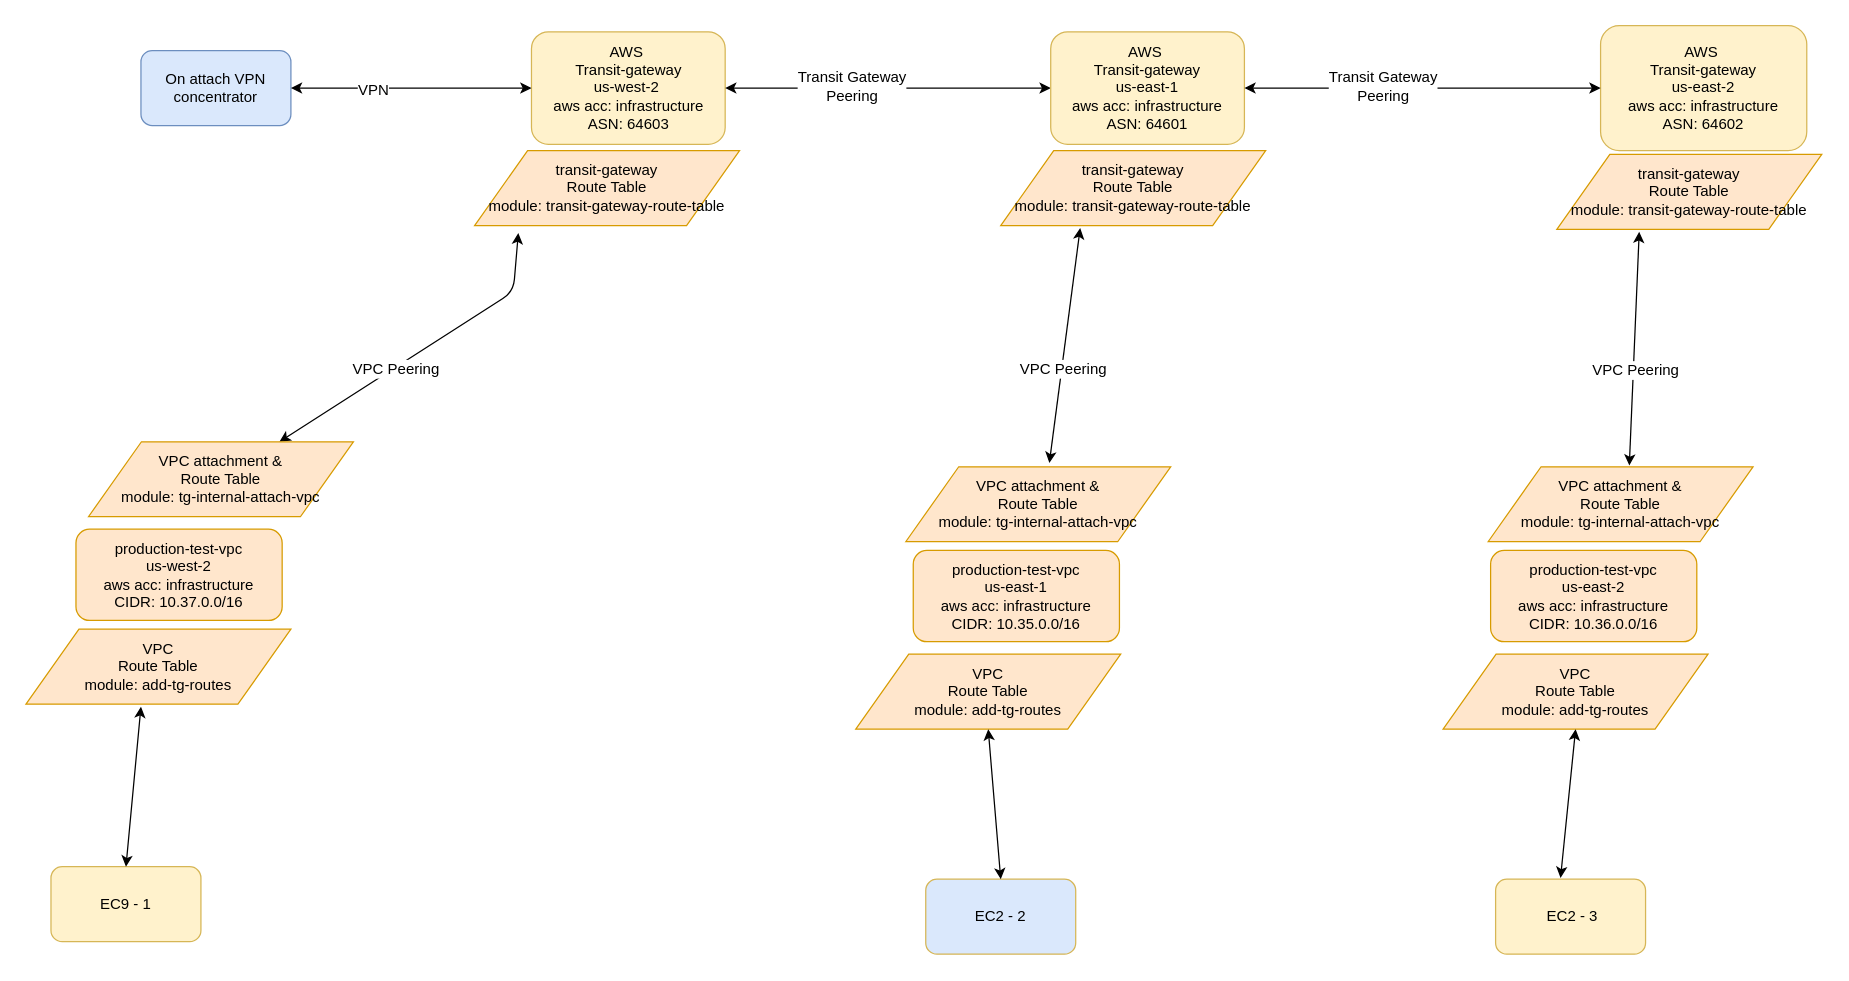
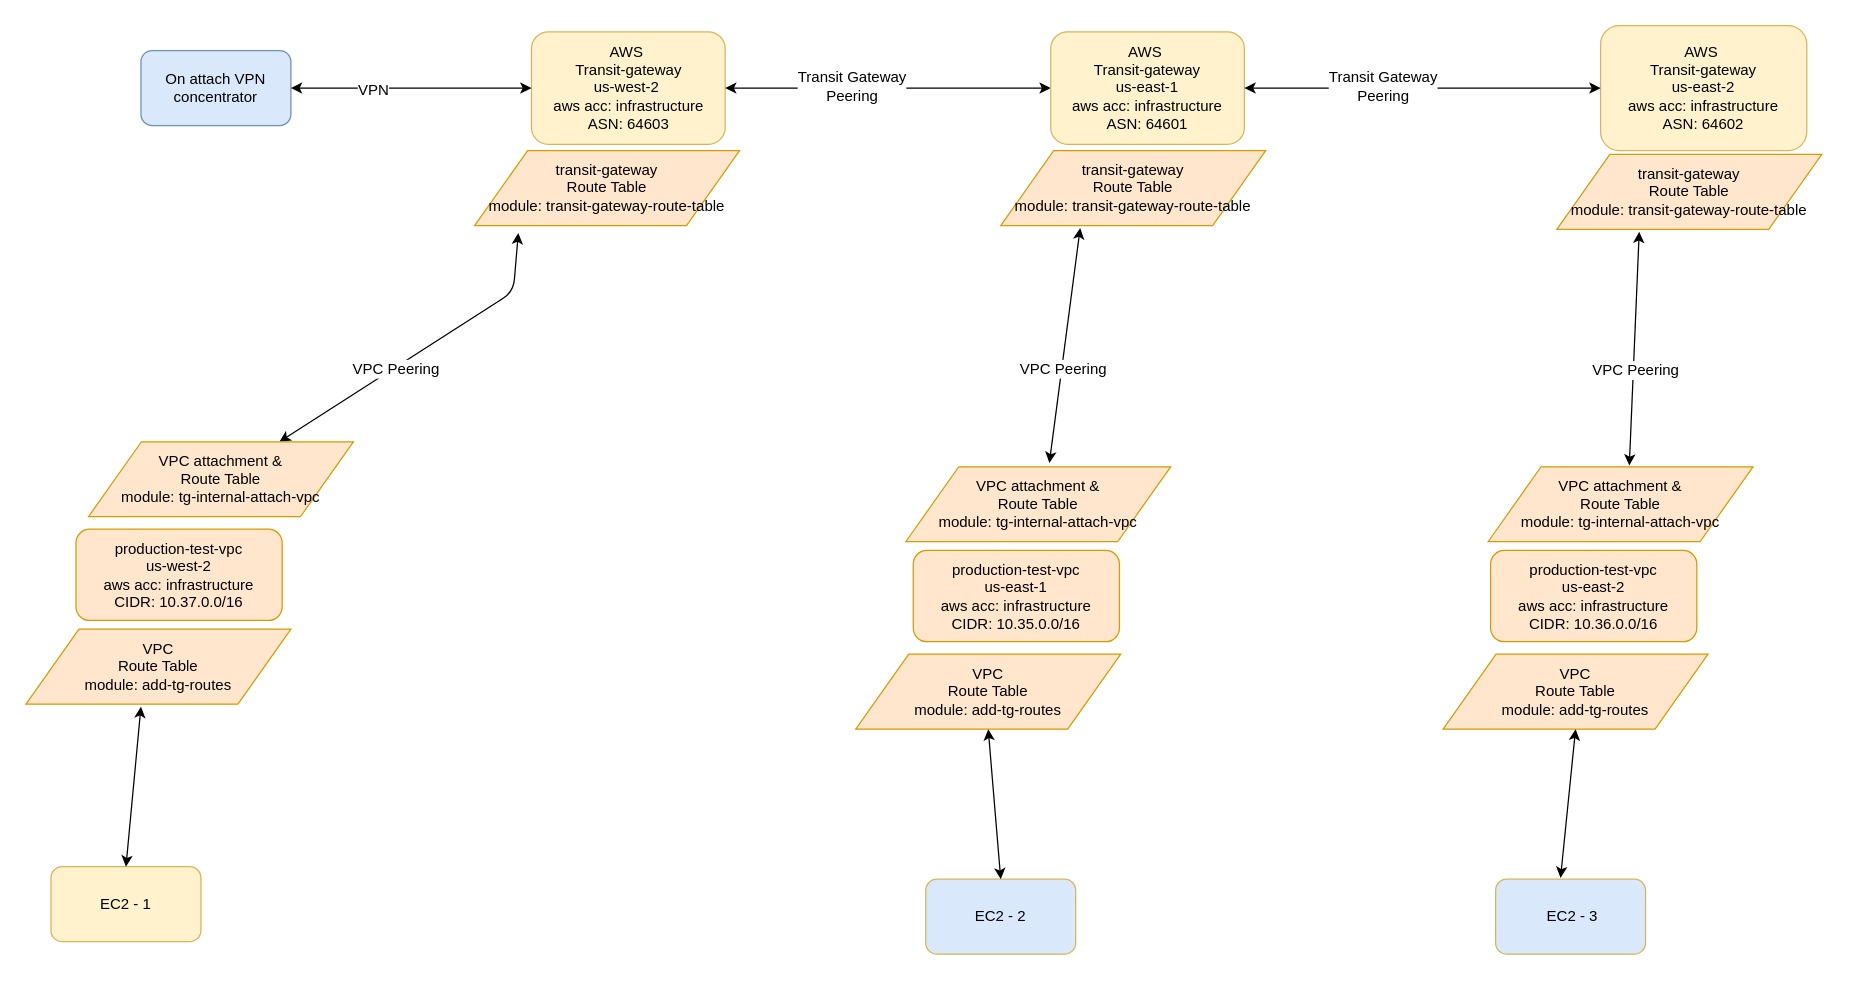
(126, 904) -> (126, 904)
(1571, 917) -> (1571, 917)
